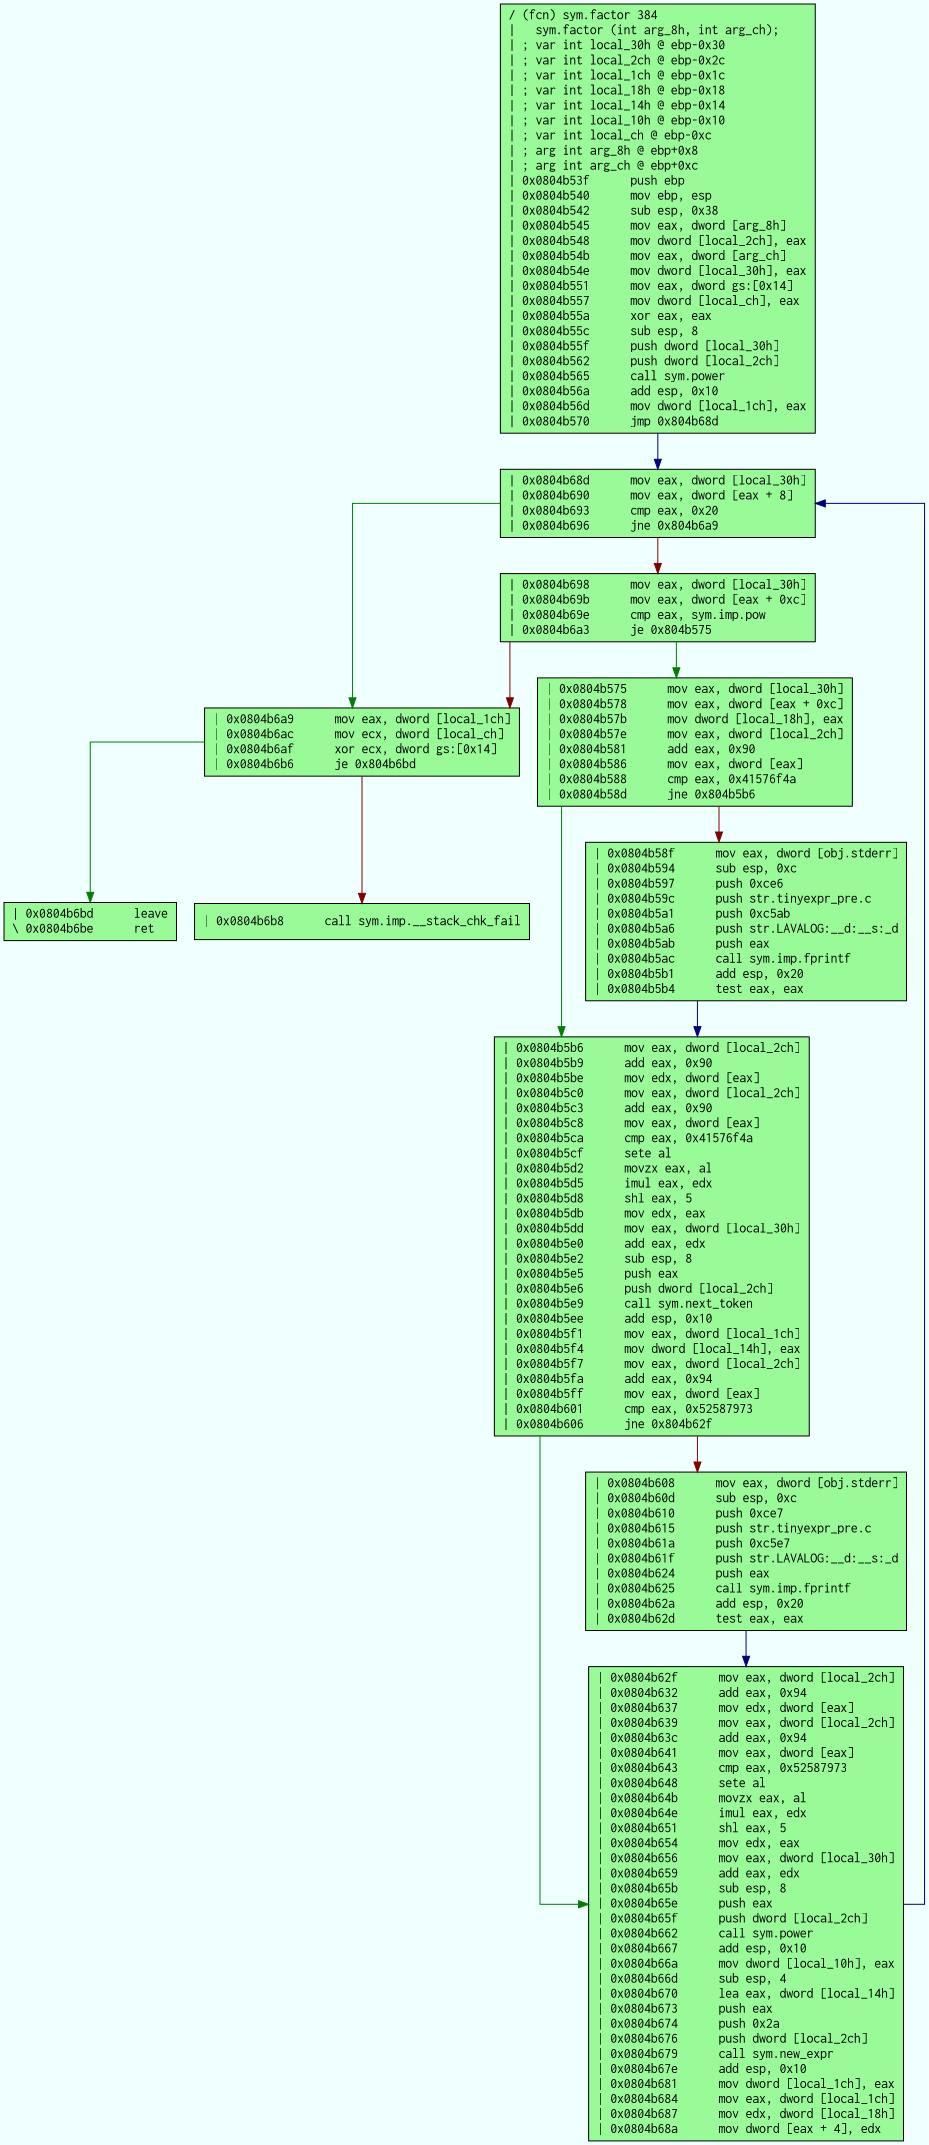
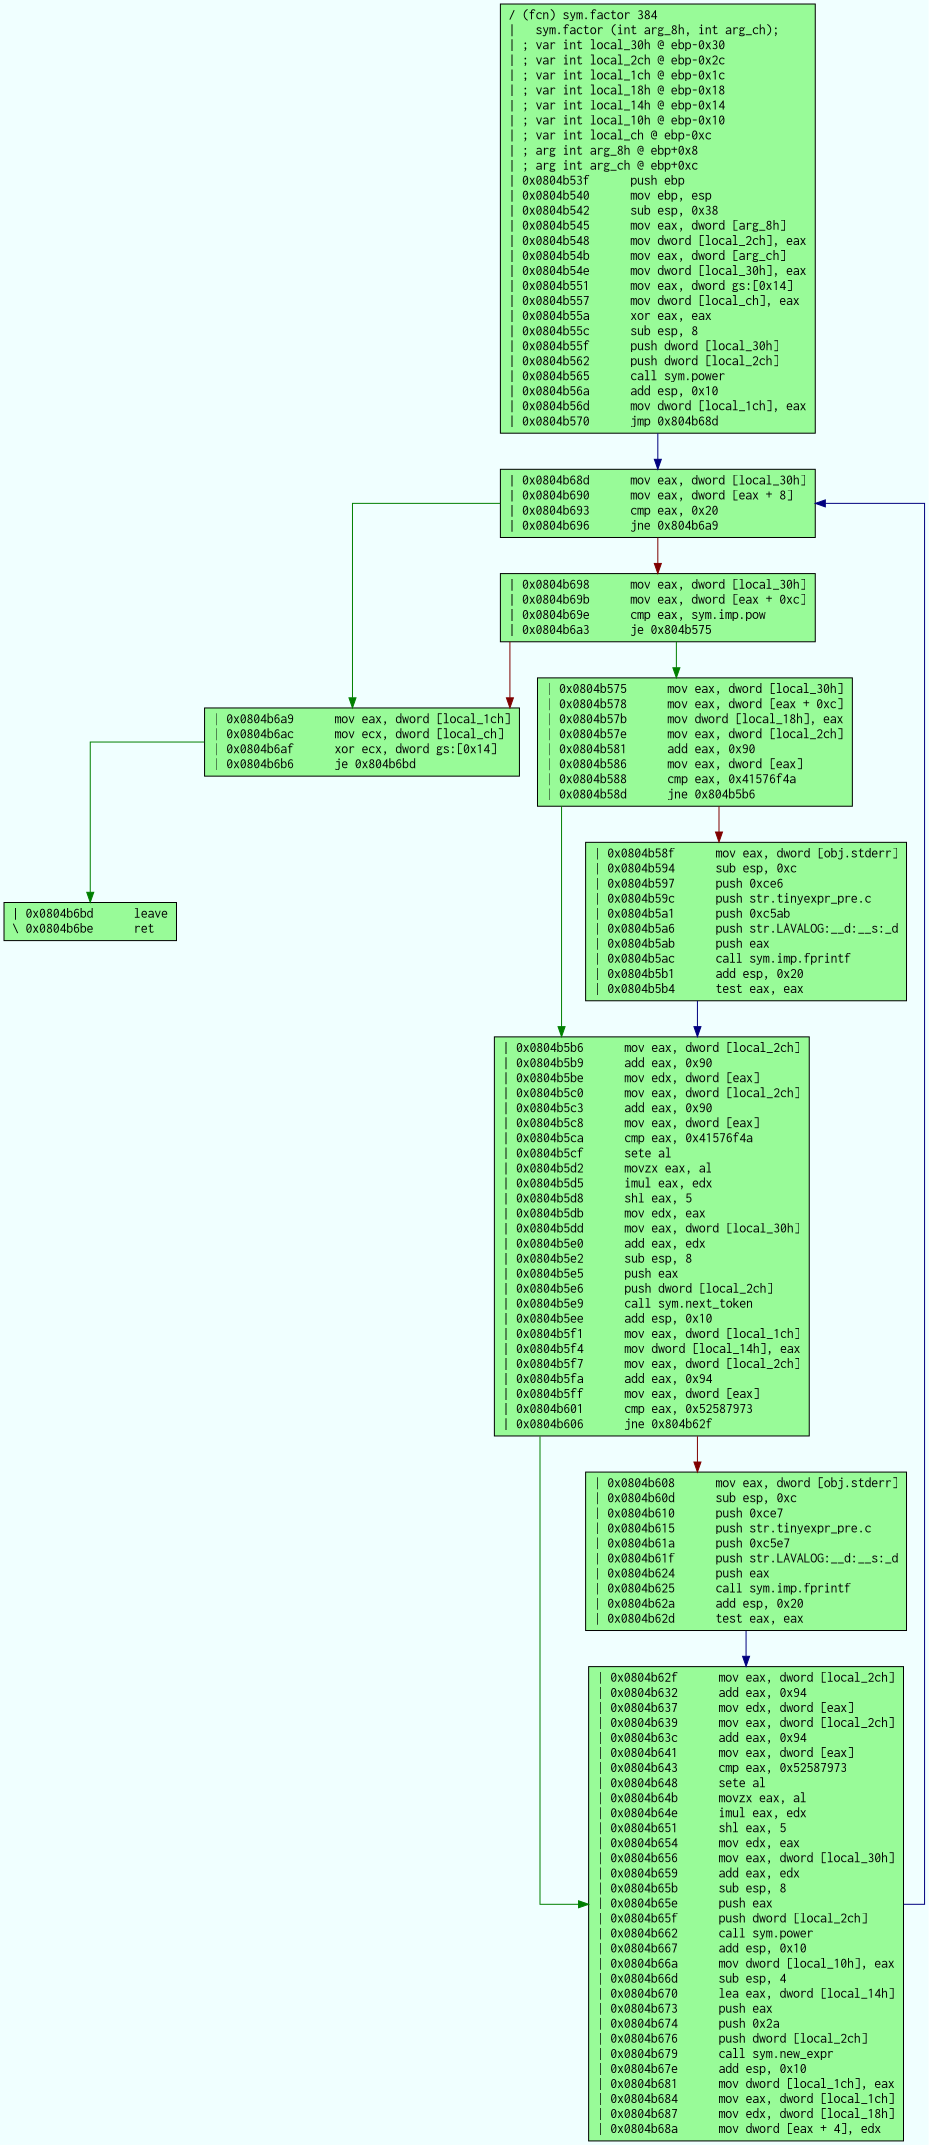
(362, 922) -> none
